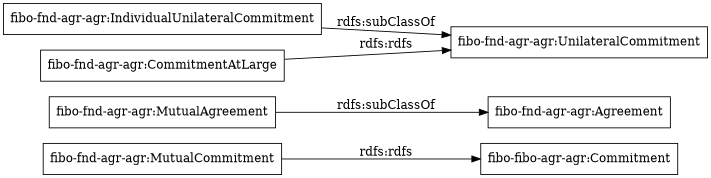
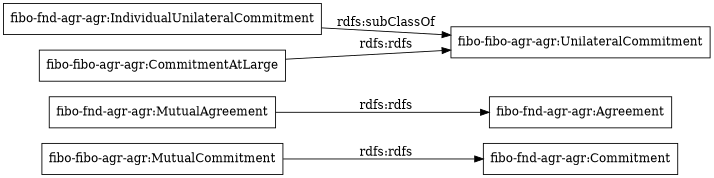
(579, 42) -> (581, 42)
(162, 66) -> (162, 66)
(386, 106) -> (386, 106)
(162, 159) -> (162, 159)
(579, 159) -> (581, 159)
